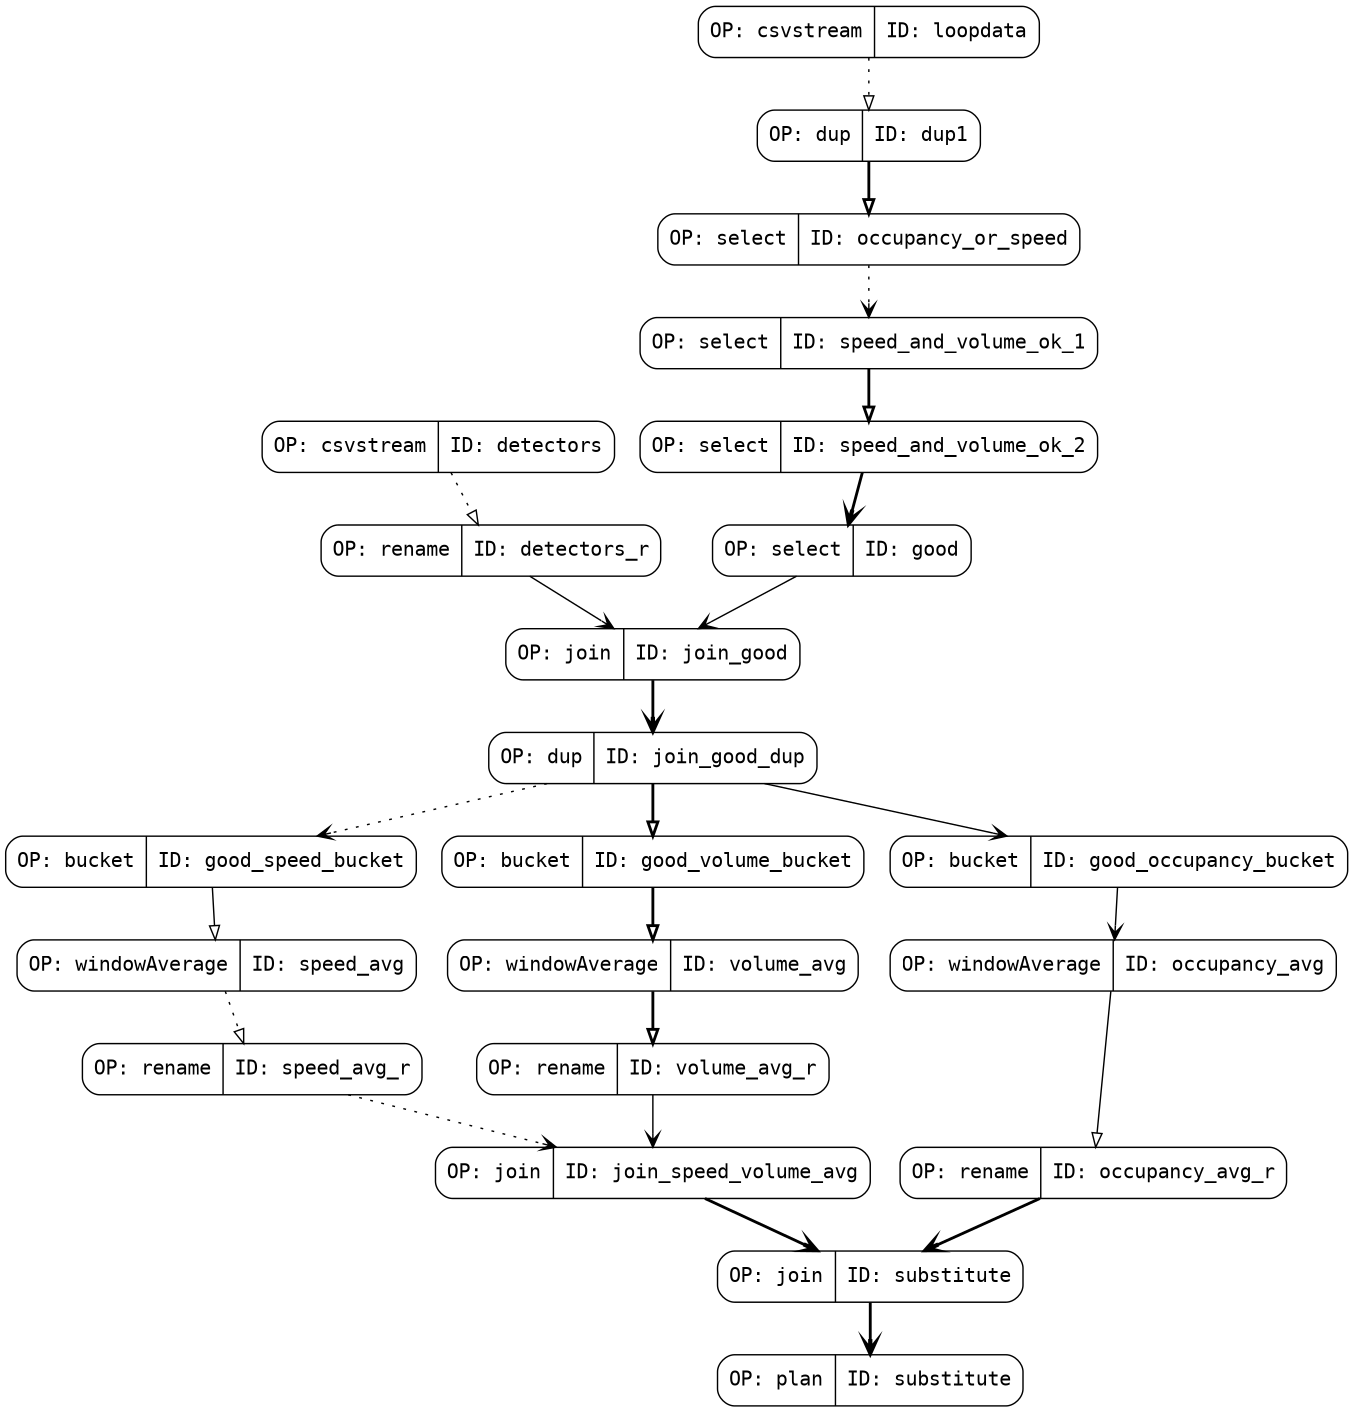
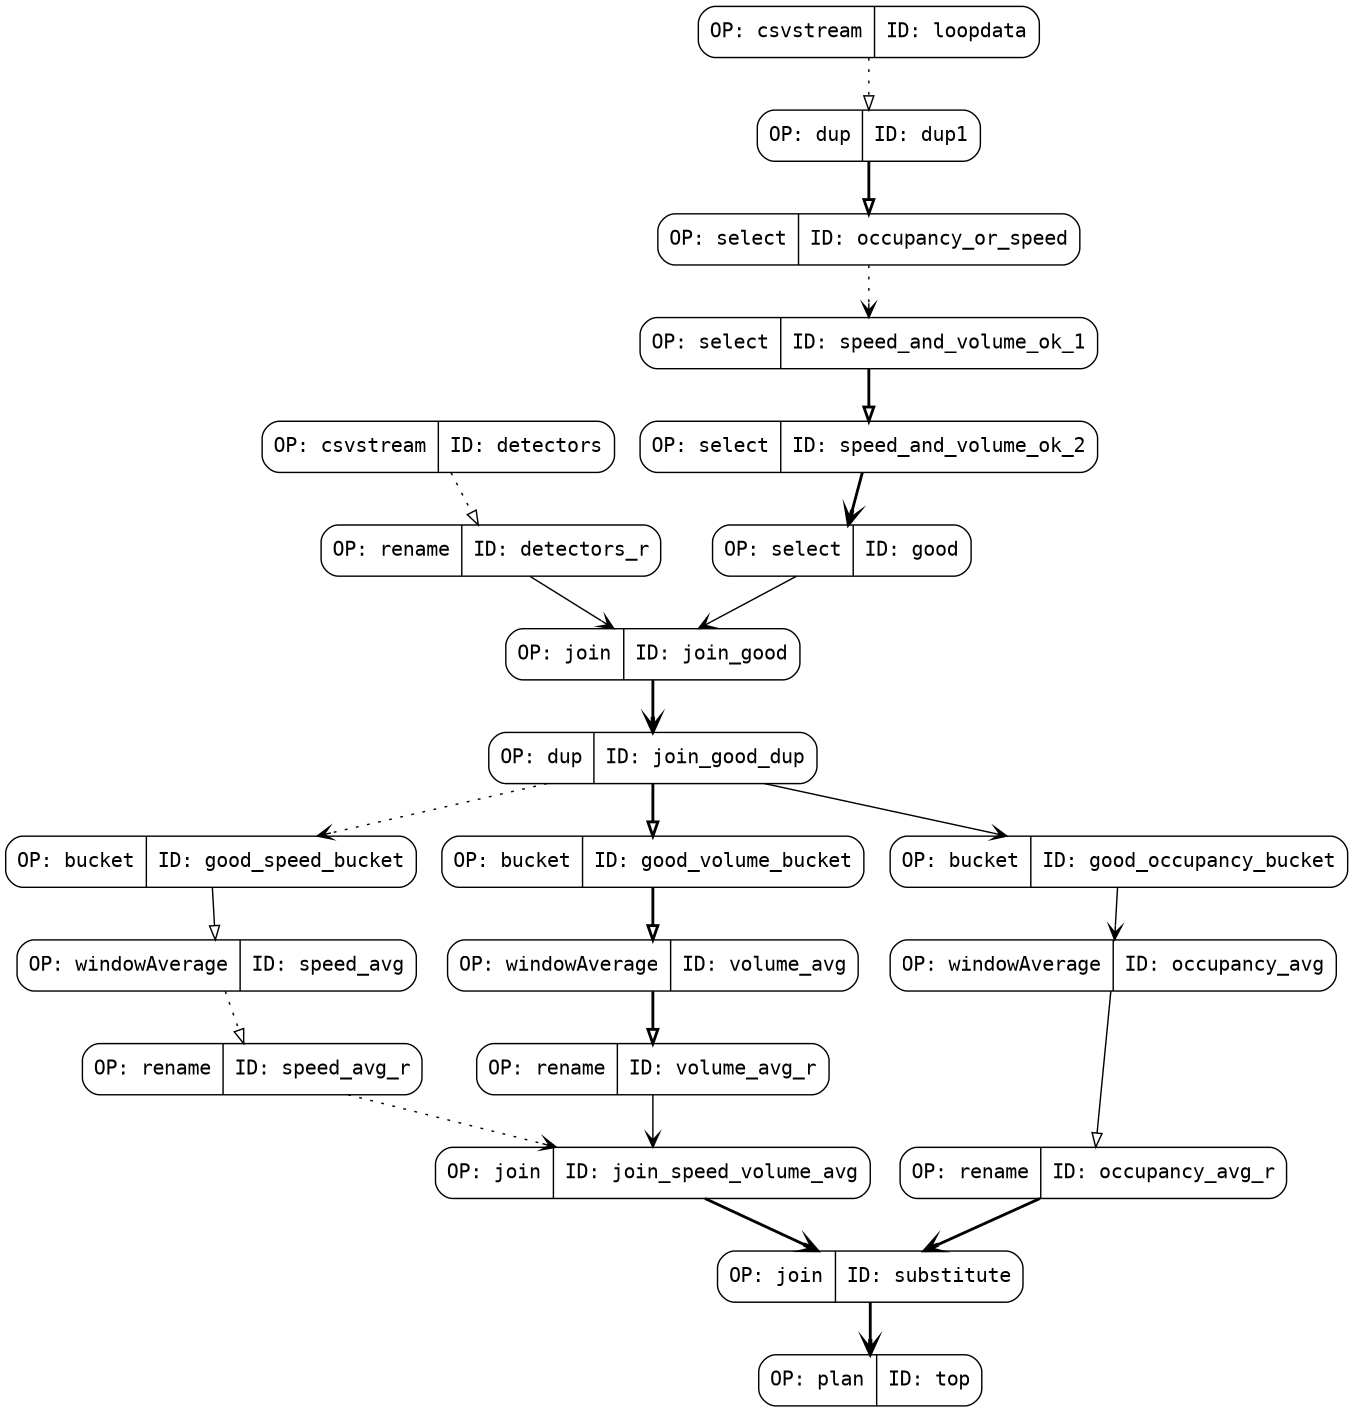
(929, 1380) -> (929, 1380)
